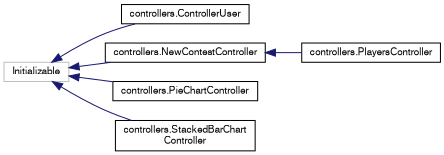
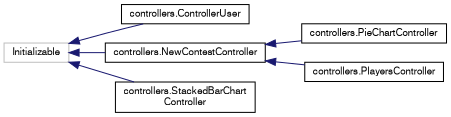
(96, 80) -> (289, 42)
